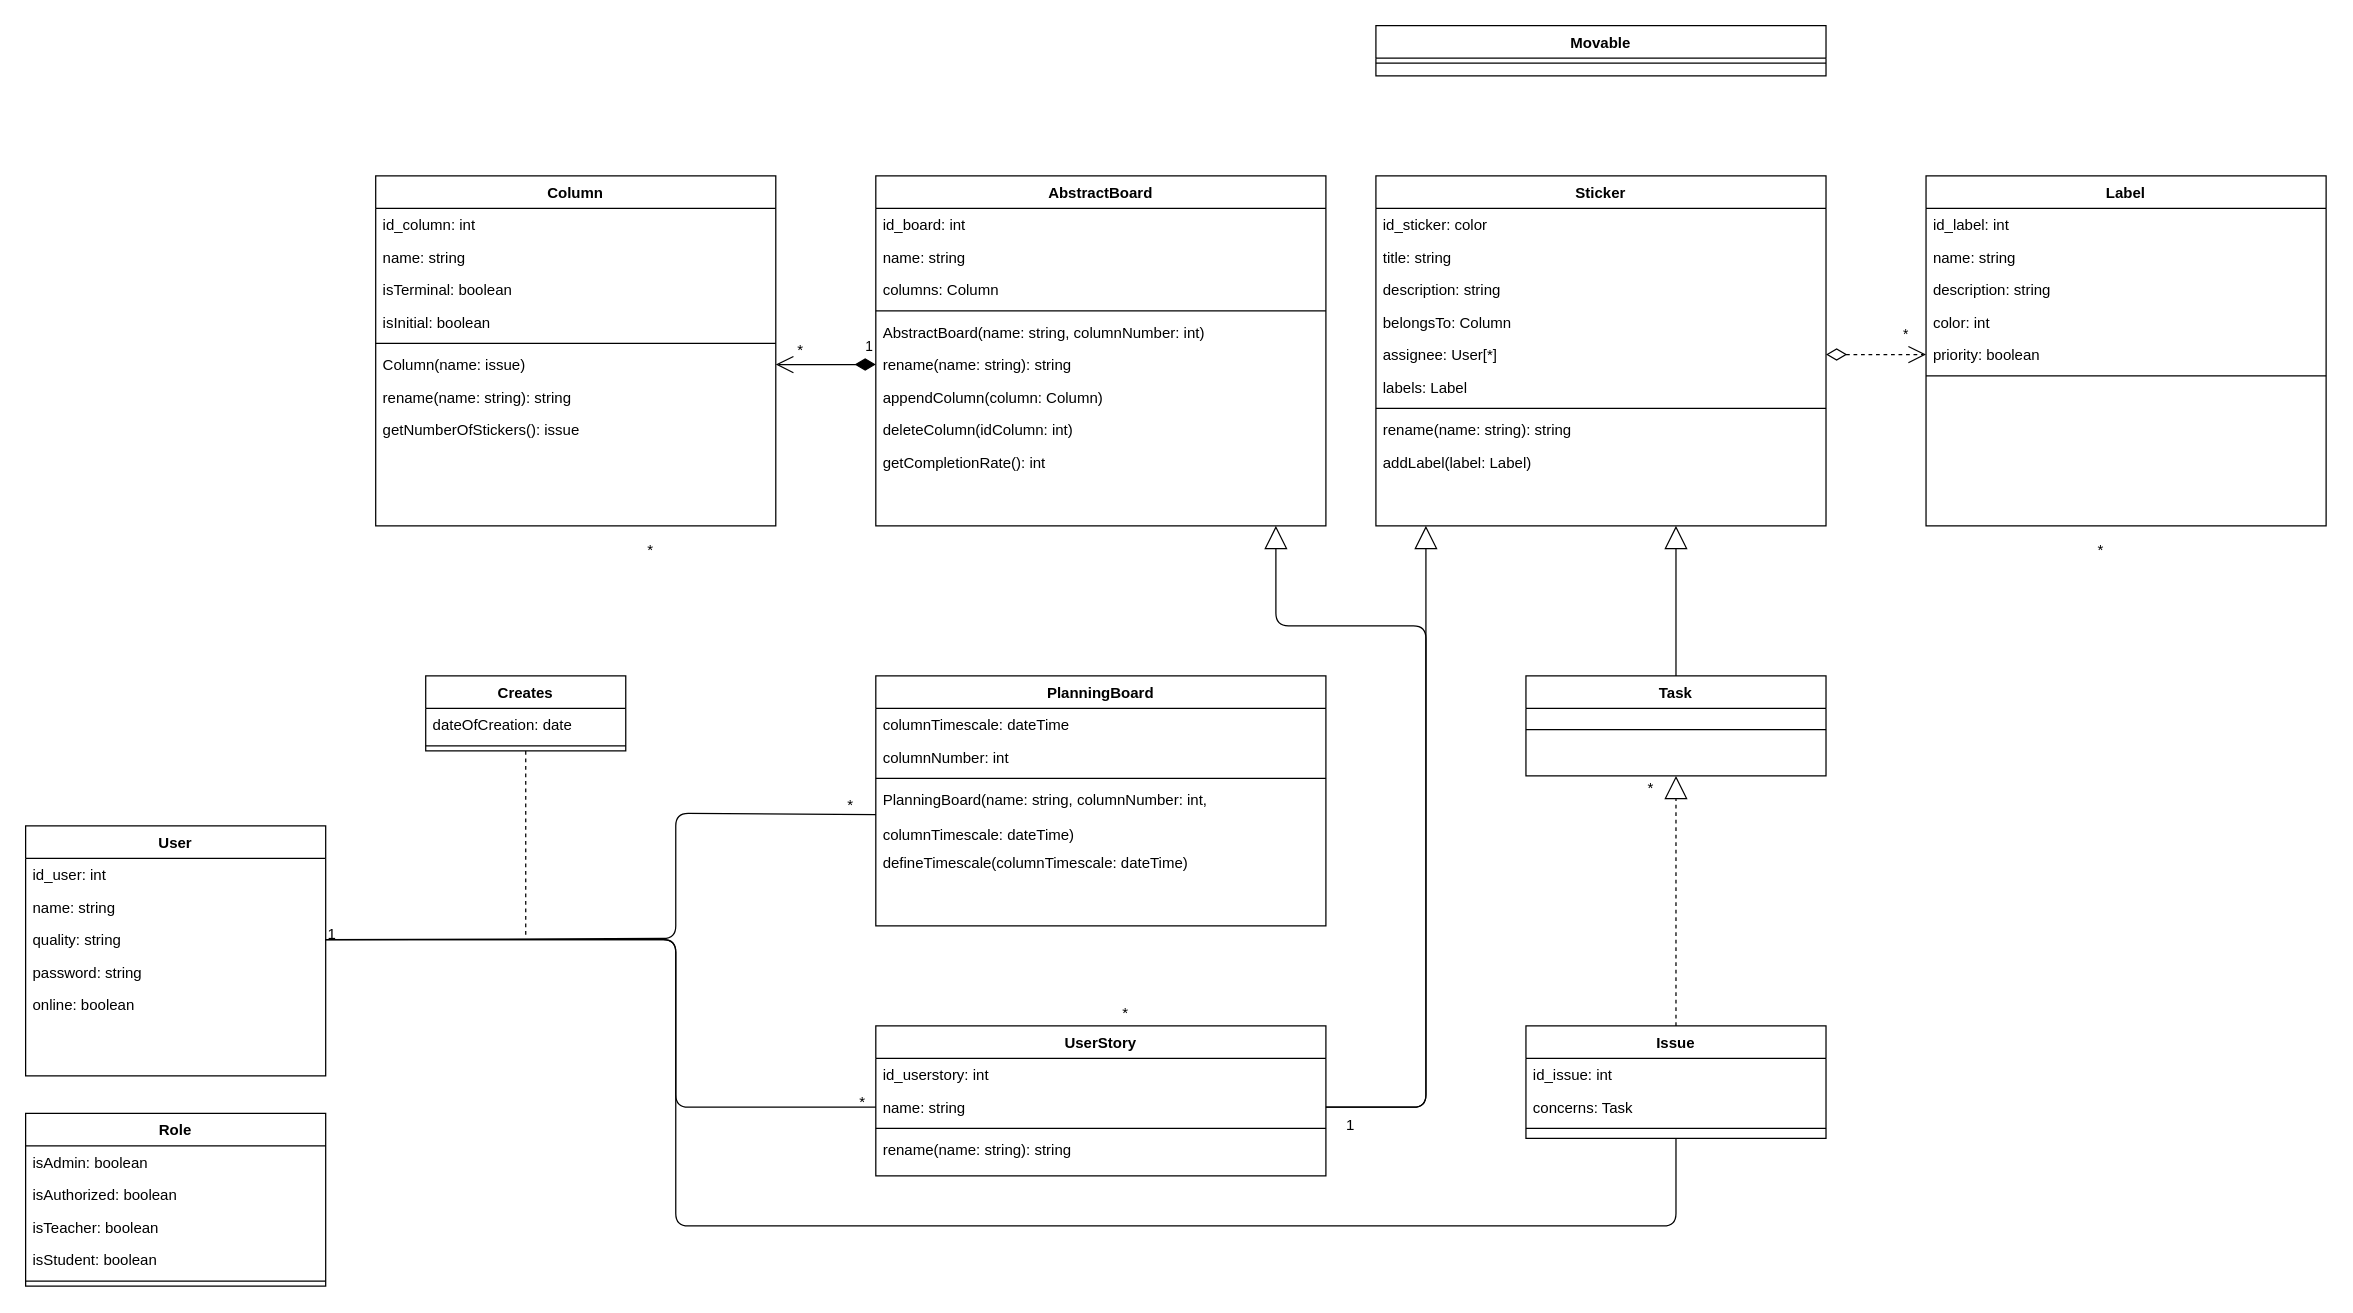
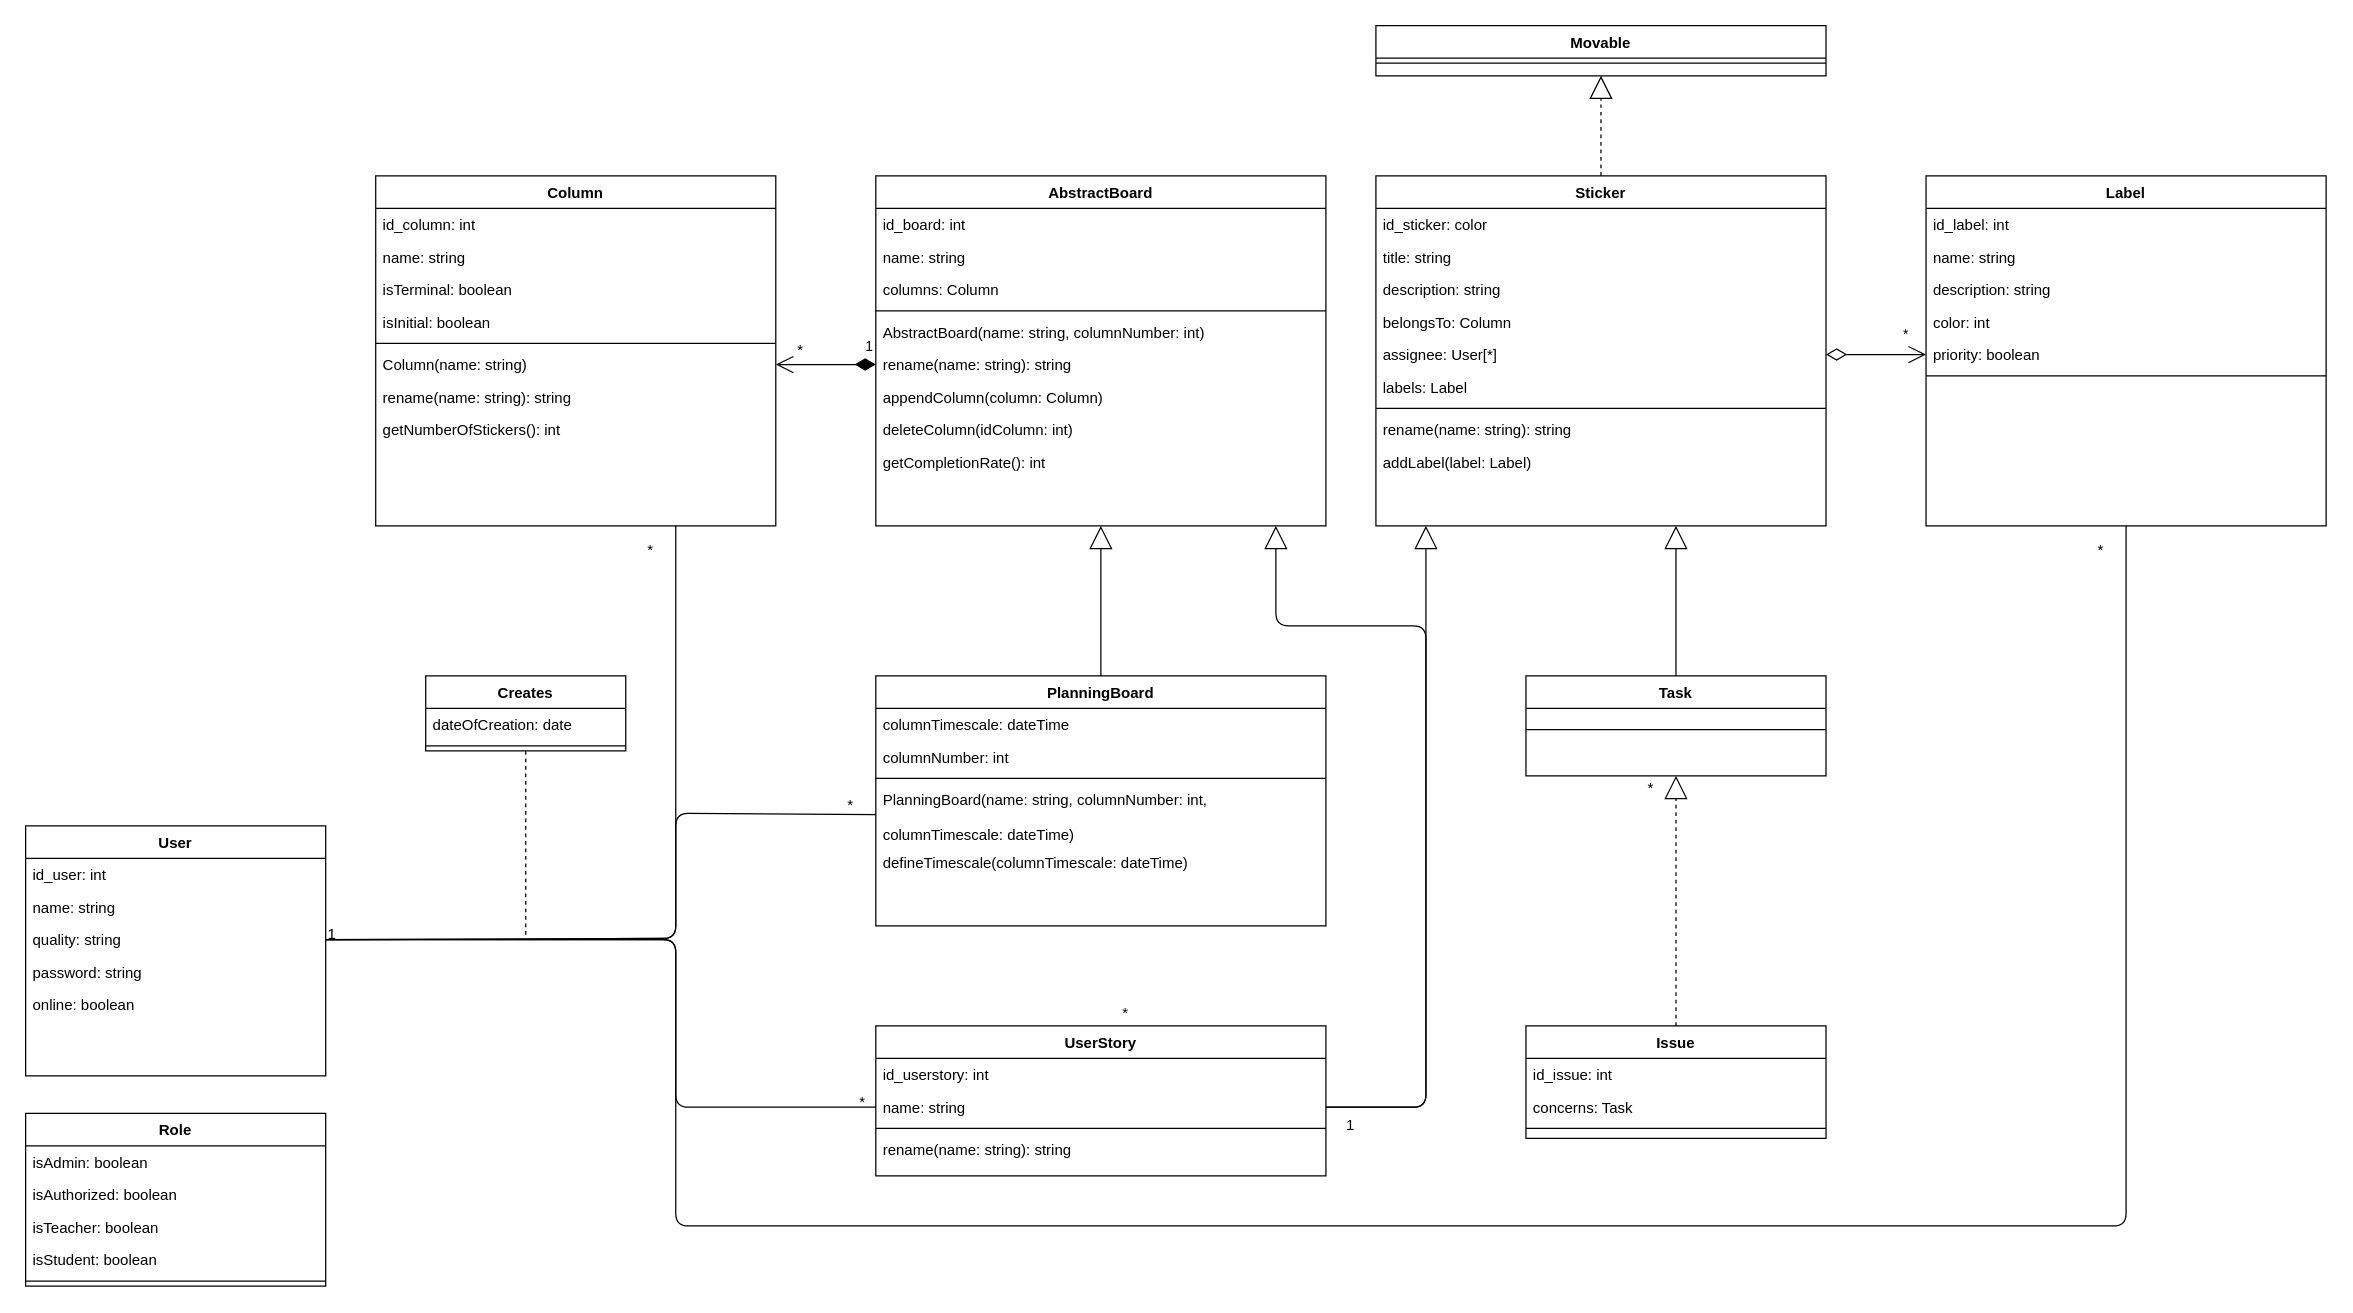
none -> (1601, 139)
(1885, 354) -> (1885, 354)
(455, 365) -> (459, 365)
(492, 430) -> (484, 430)
none -> (1101, 612)
none -> (676, 670)
none -> (2126, 1099)
(1676, 1181) -> none
